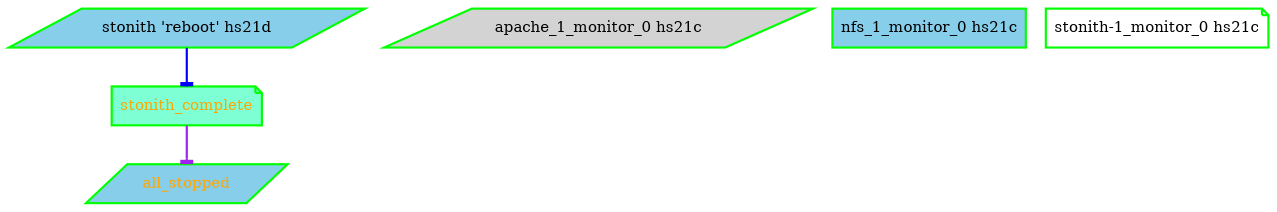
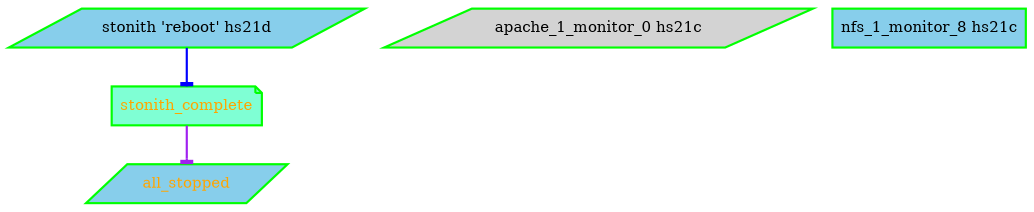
(929, 28) -> (929, 28)
(1157, 28) -> none
